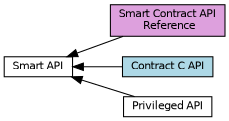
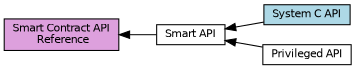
(100, 45) -> (143, 35)
(168, 67) -> (307, 15)
